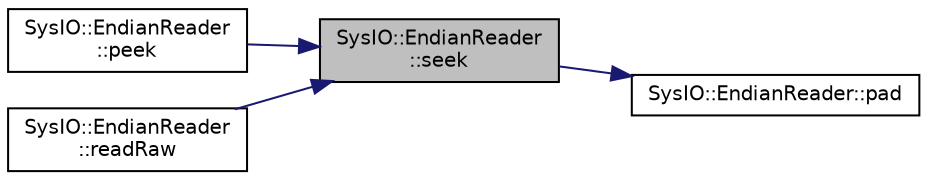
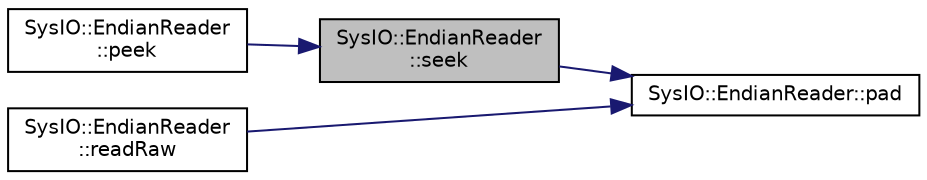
(274, 98) -> (429, 119)
